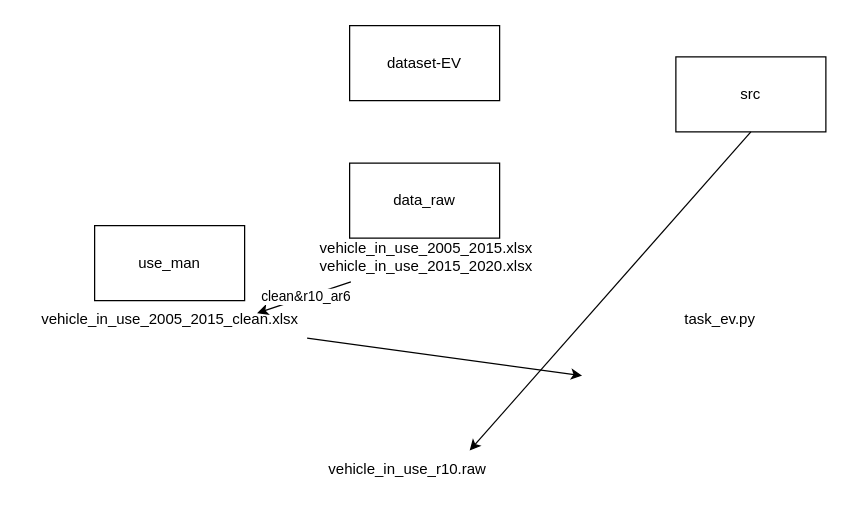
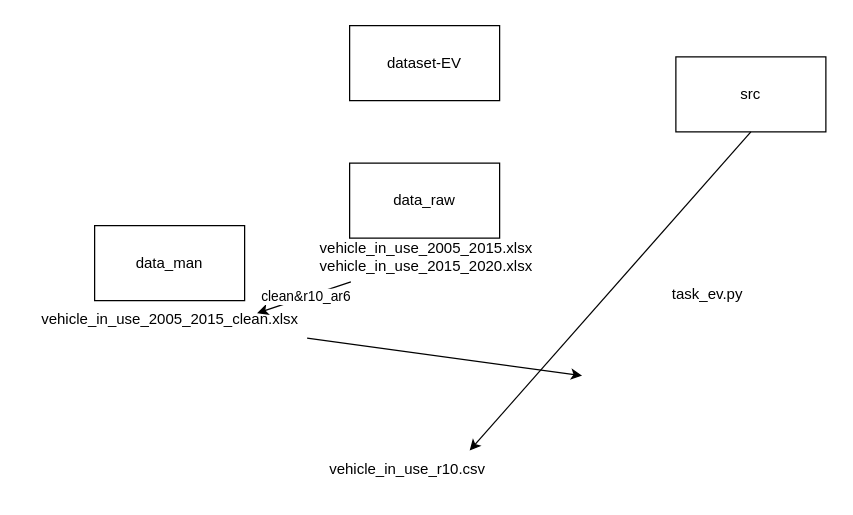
(169, 263) -> (169, 263)
(719, 319) -> (707, 294)
(408, 469) -> (408, 469)
